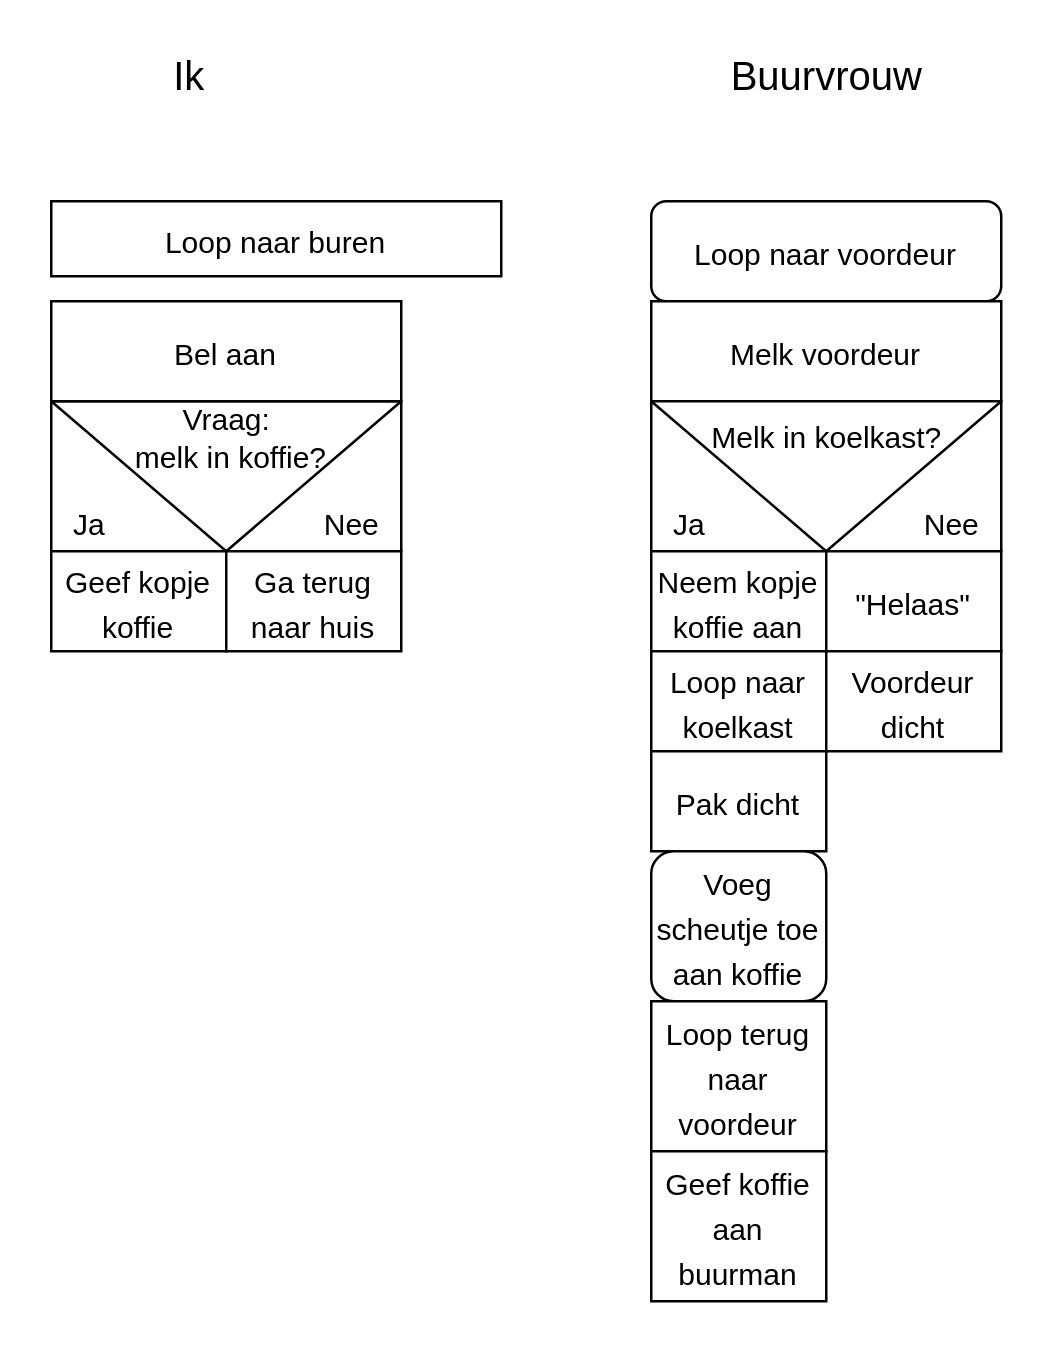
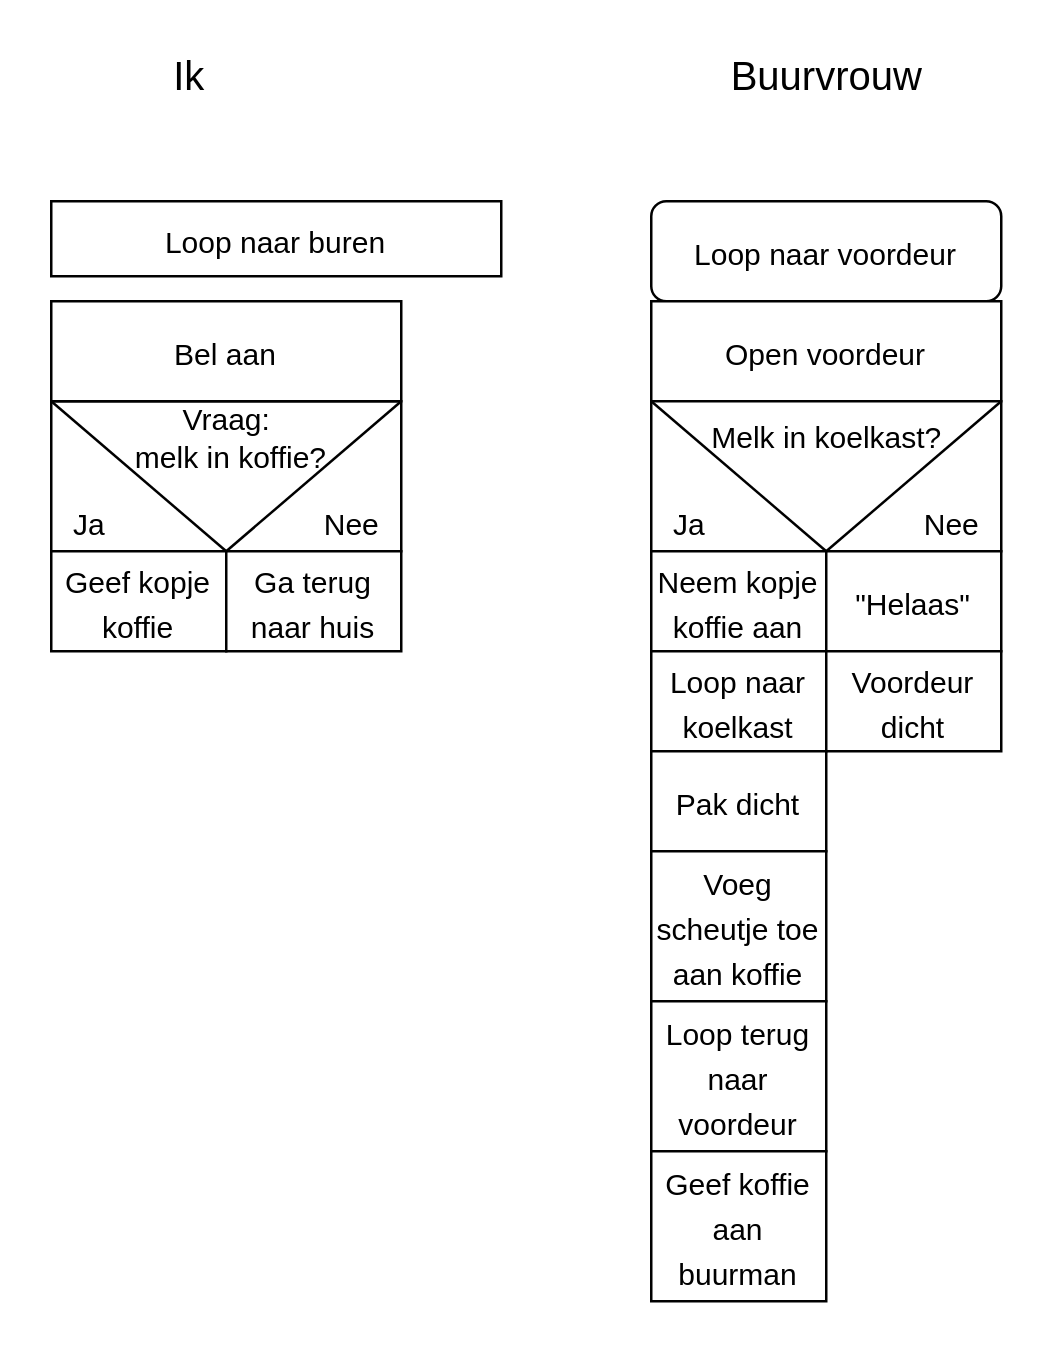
(826, 351) -> (826, 351)
(739, 926) -> (739, 926)
